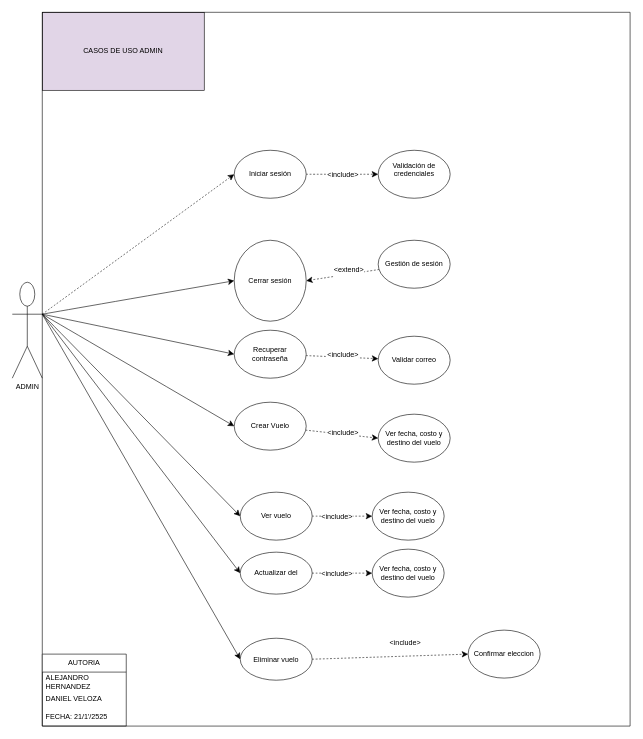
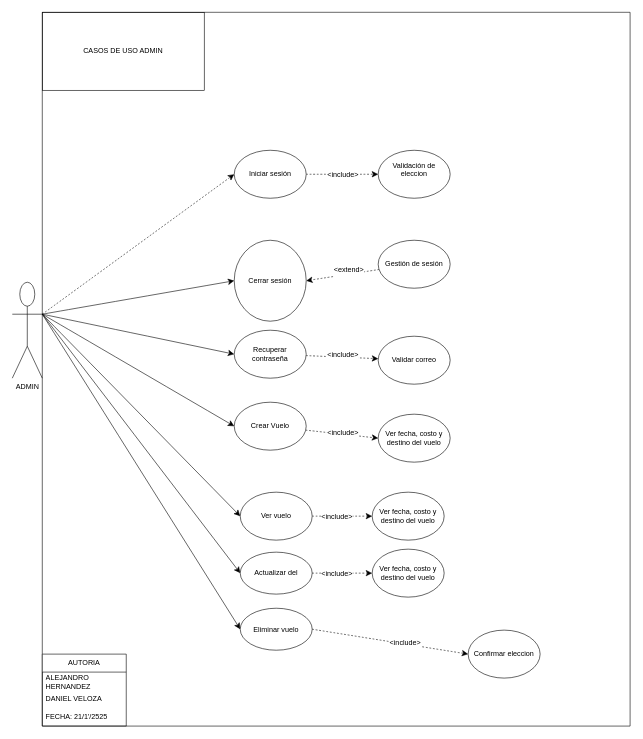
(123, 51) -> (123, 51)
(414, 174) -> (414, 174)
(276, 659) -> (276, 629)
